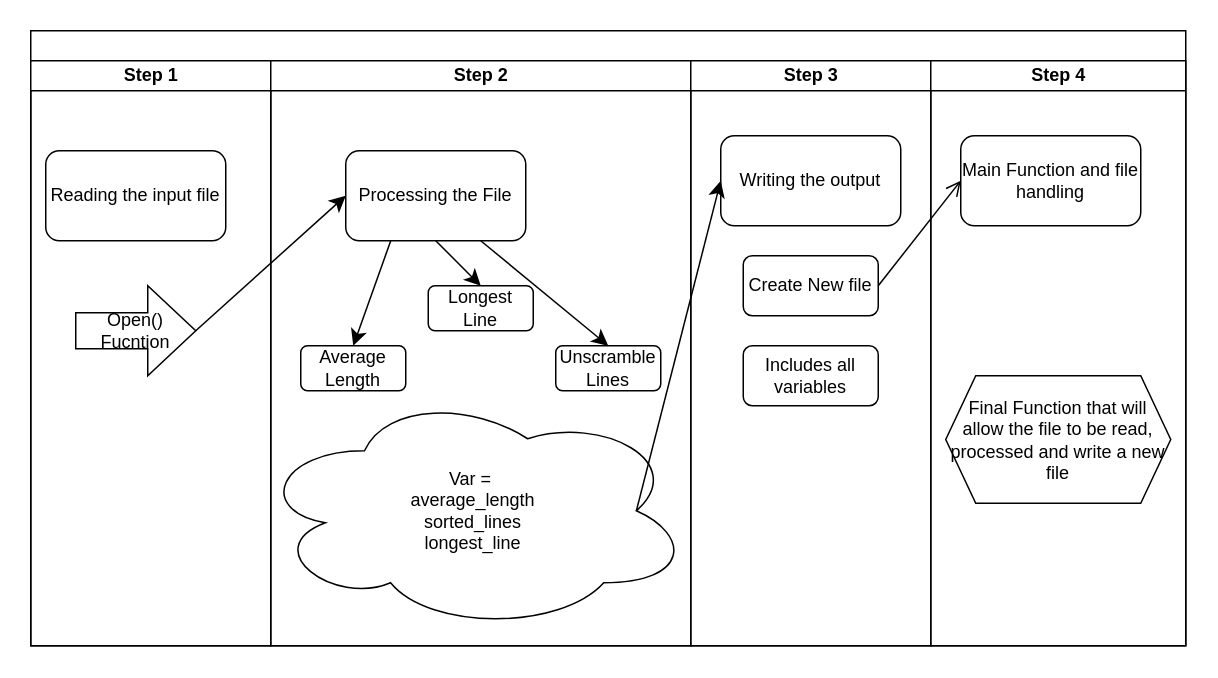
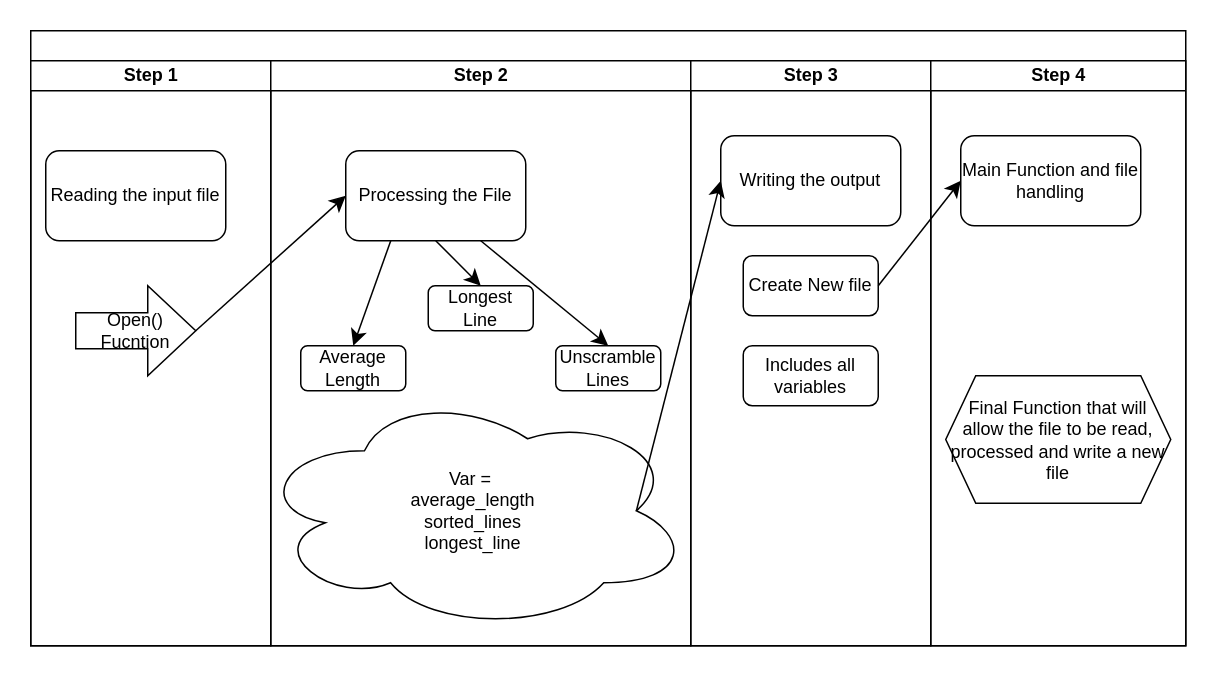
(954, 189) -> (952, 192)
